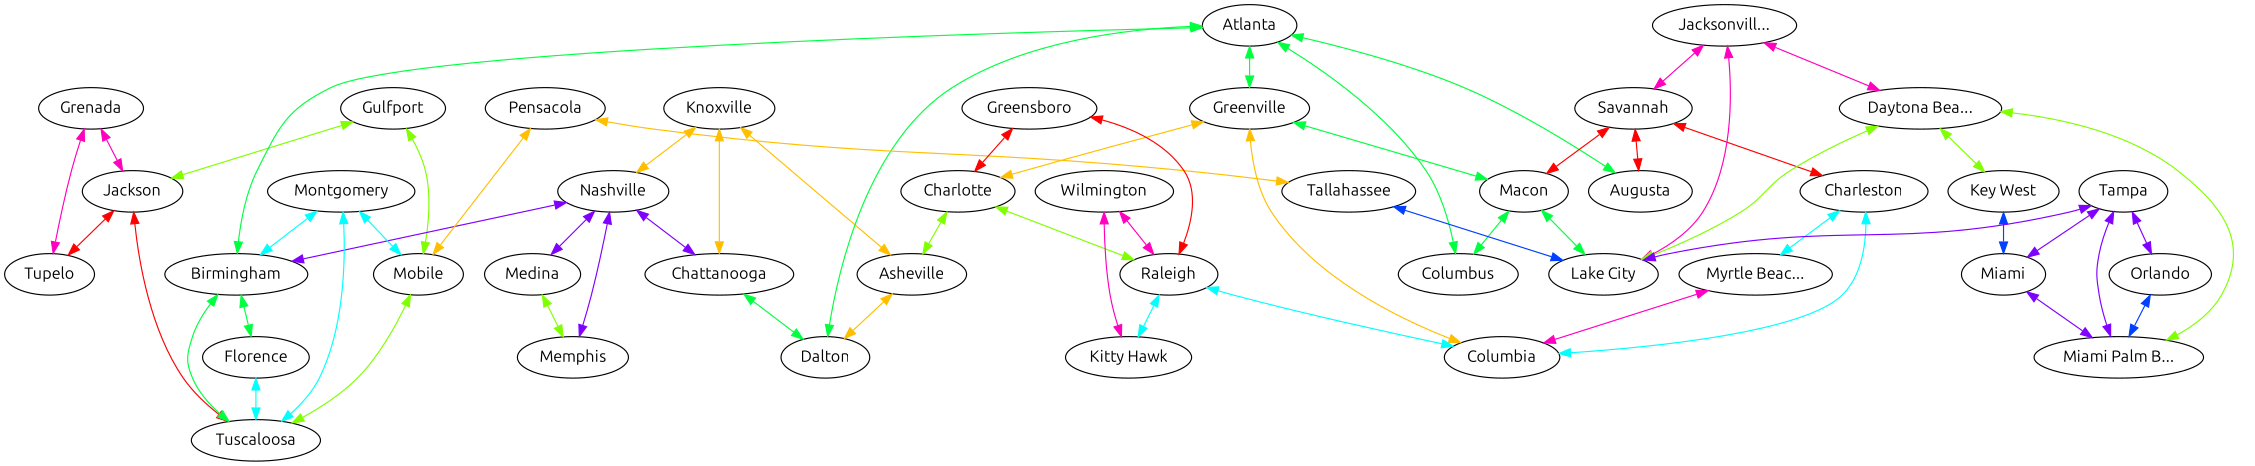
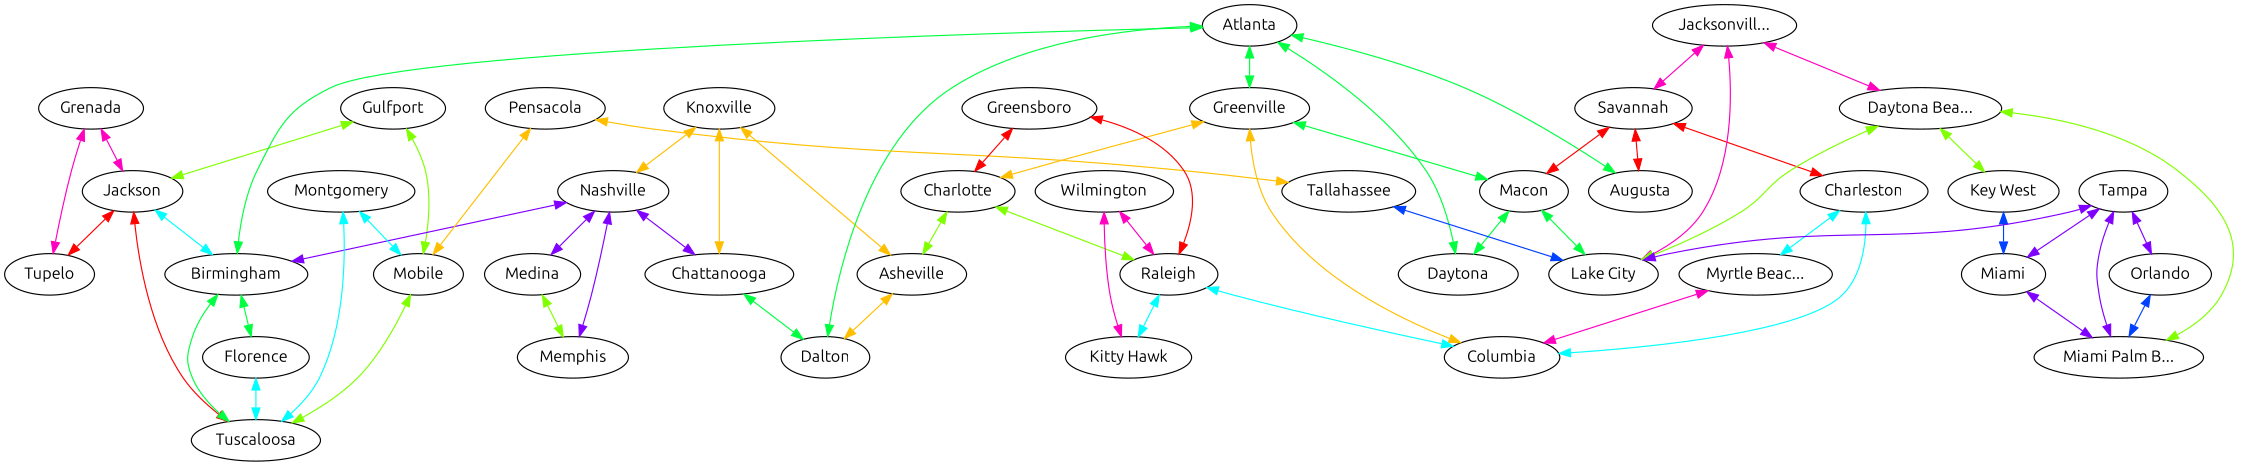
(289, 233) -> (184, 232)
(1458, 274) -> (1458, 274)
